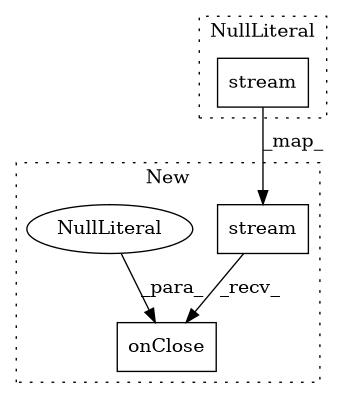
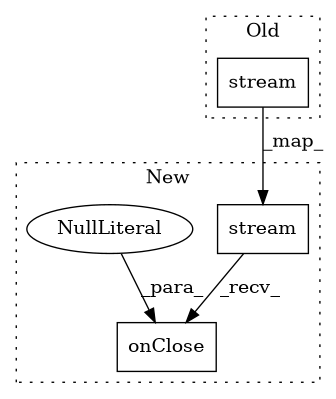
(263, 32) -> (263, 32)
